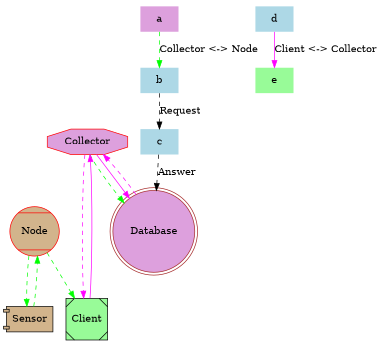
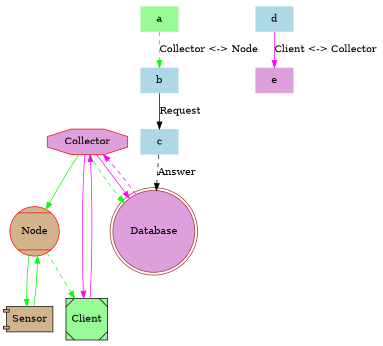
(159, 19) -> (159, 19)
(274, 80) -> (274, 80)
(159, 108) -> (159, 108)
none -> (64, 178)
(82, 223) -> (82, 223)
(27, 277) -> (27, 277)
(36, 285) -> (36, 285)
